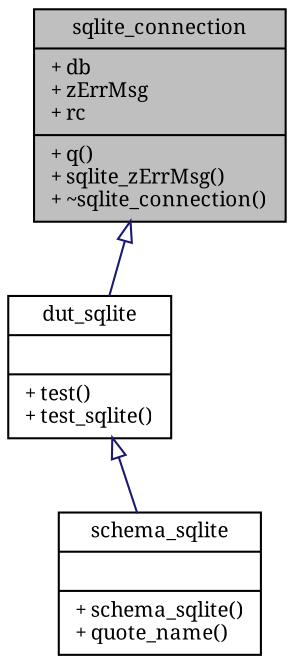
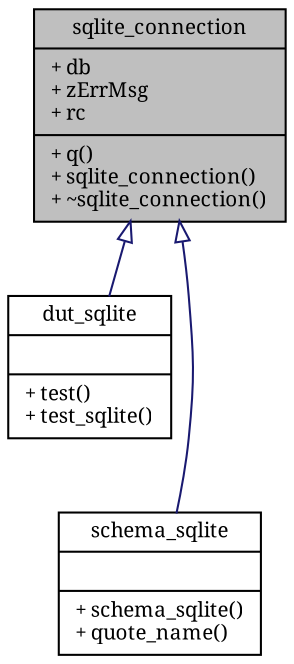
(138, 177) -> (154, 177)
(128, 485) -> (193, 378)
